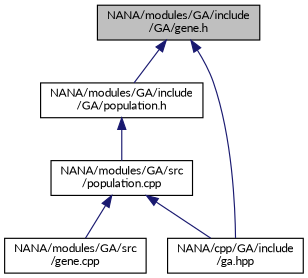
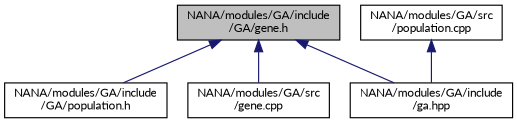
(122, 145) -> none
(96, 222) -> (259, 67)
(235, 256) -> (431, 100)
